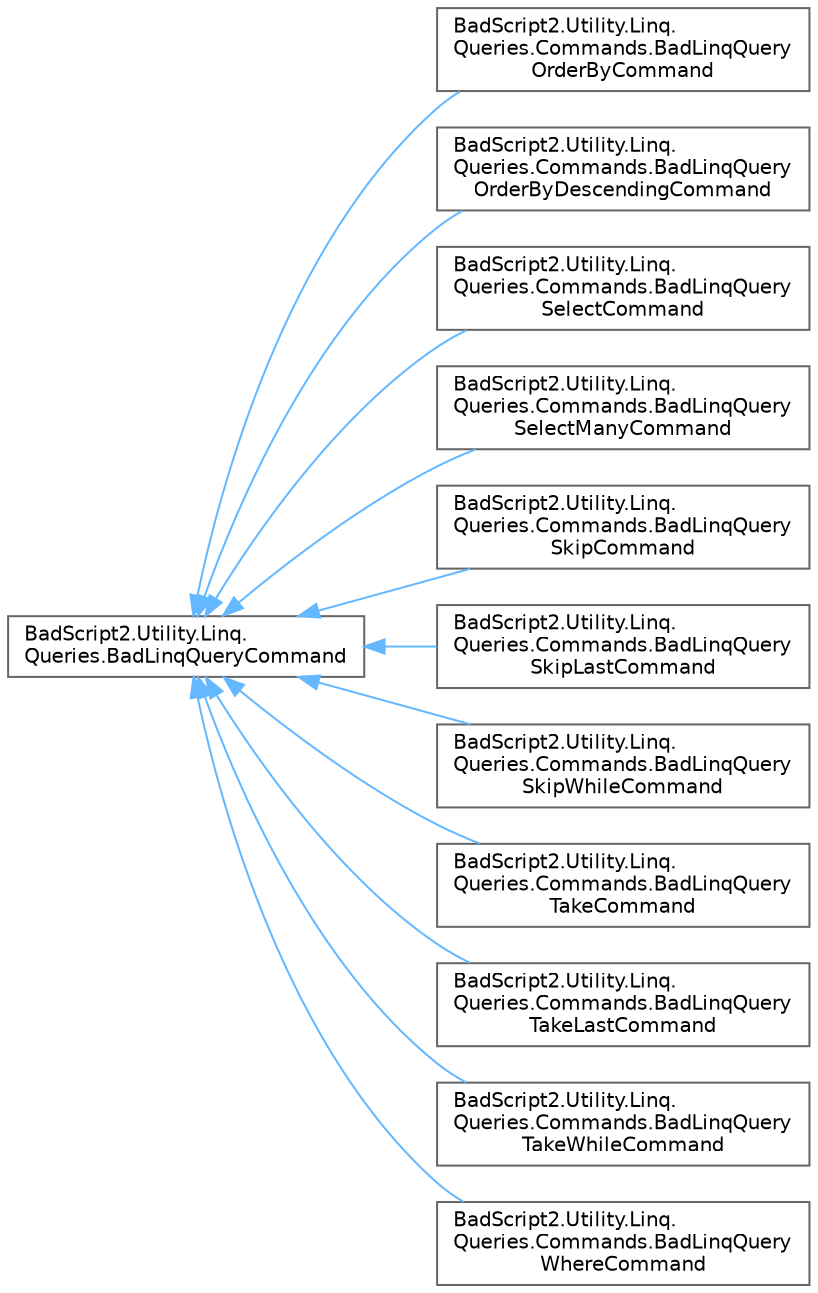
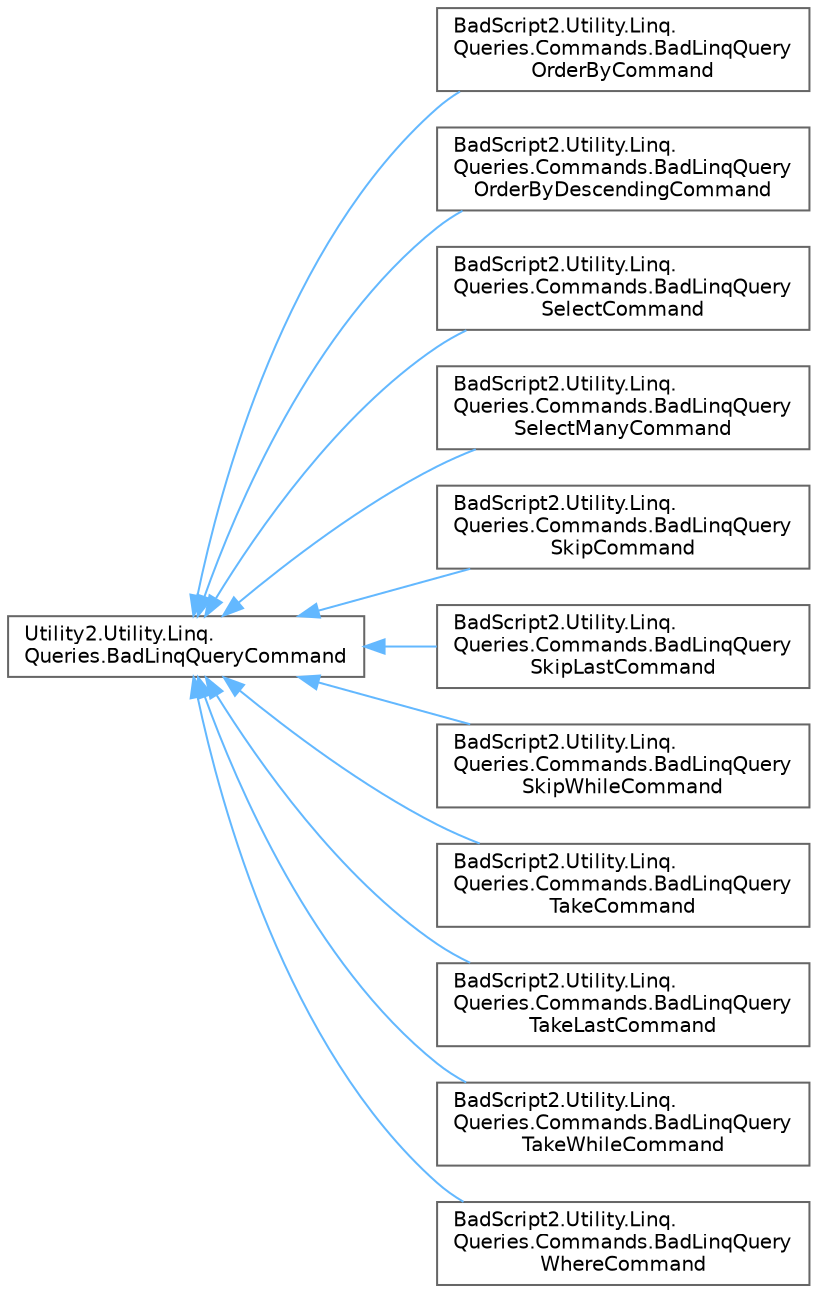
(186, 647) -> (186, 647)
